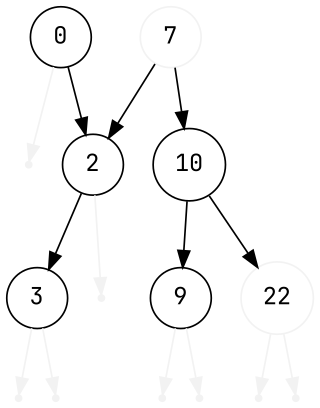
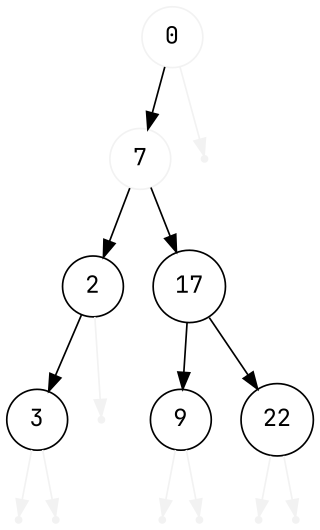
(61, 37) -> (172, 37)
(75, 93) -> (159, 90)
(189, 165) -> (189, 286)
(277, 298) -> (277, 420)
